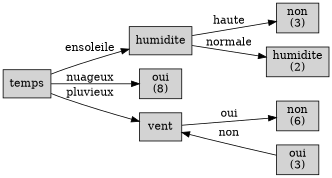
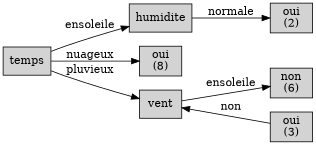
(298, 18) -> none
(298, 62) -> (291, 18)
(229, 114) -> (231, 83)
